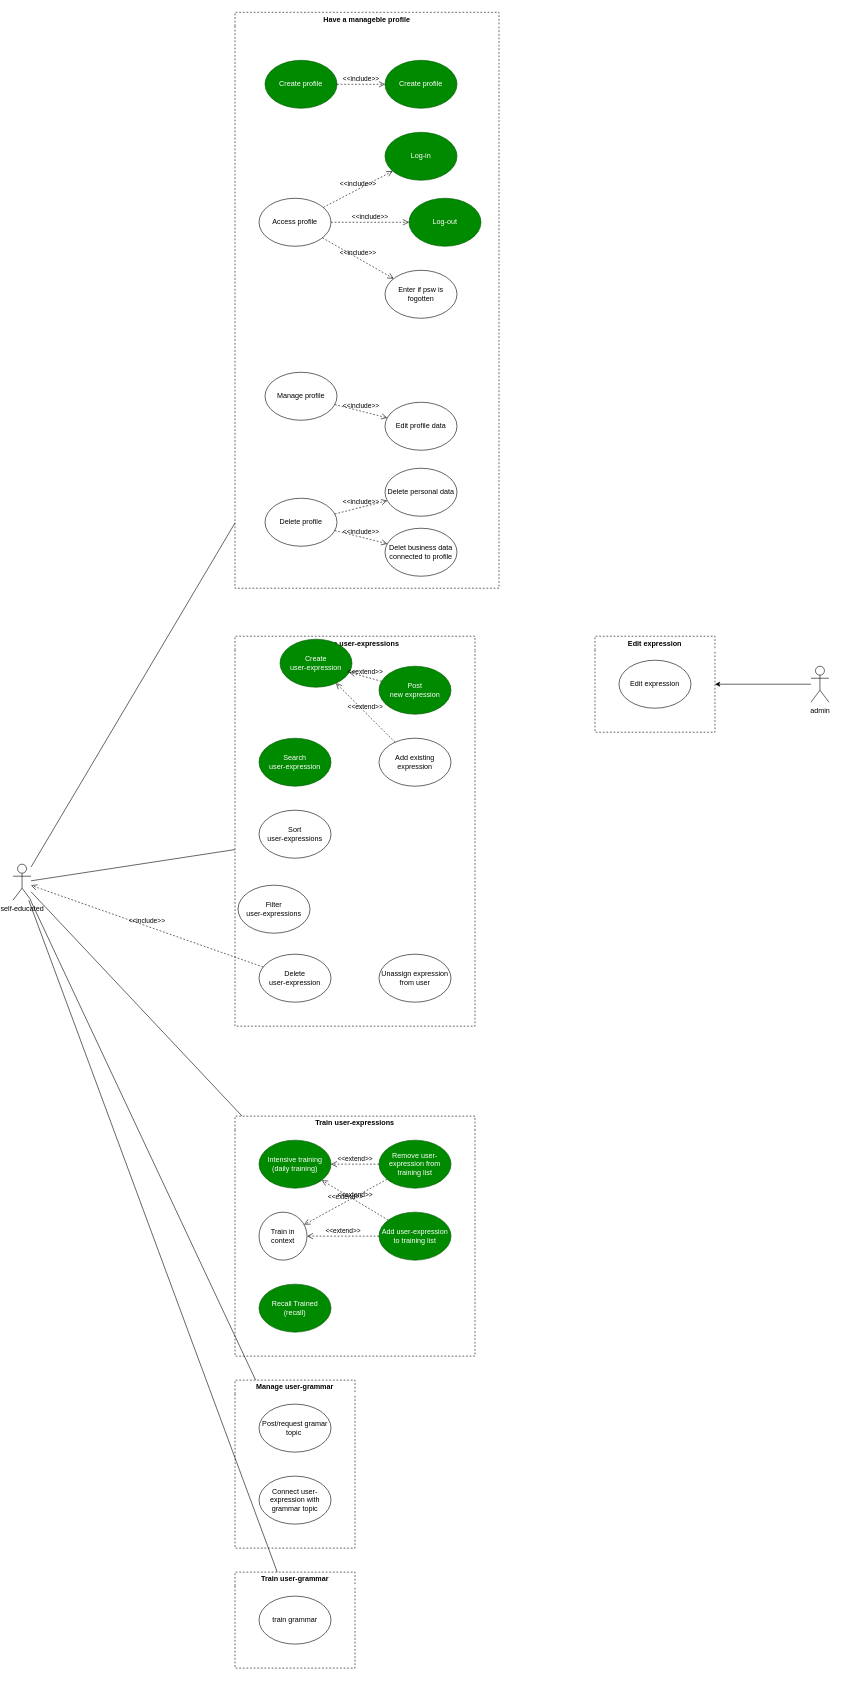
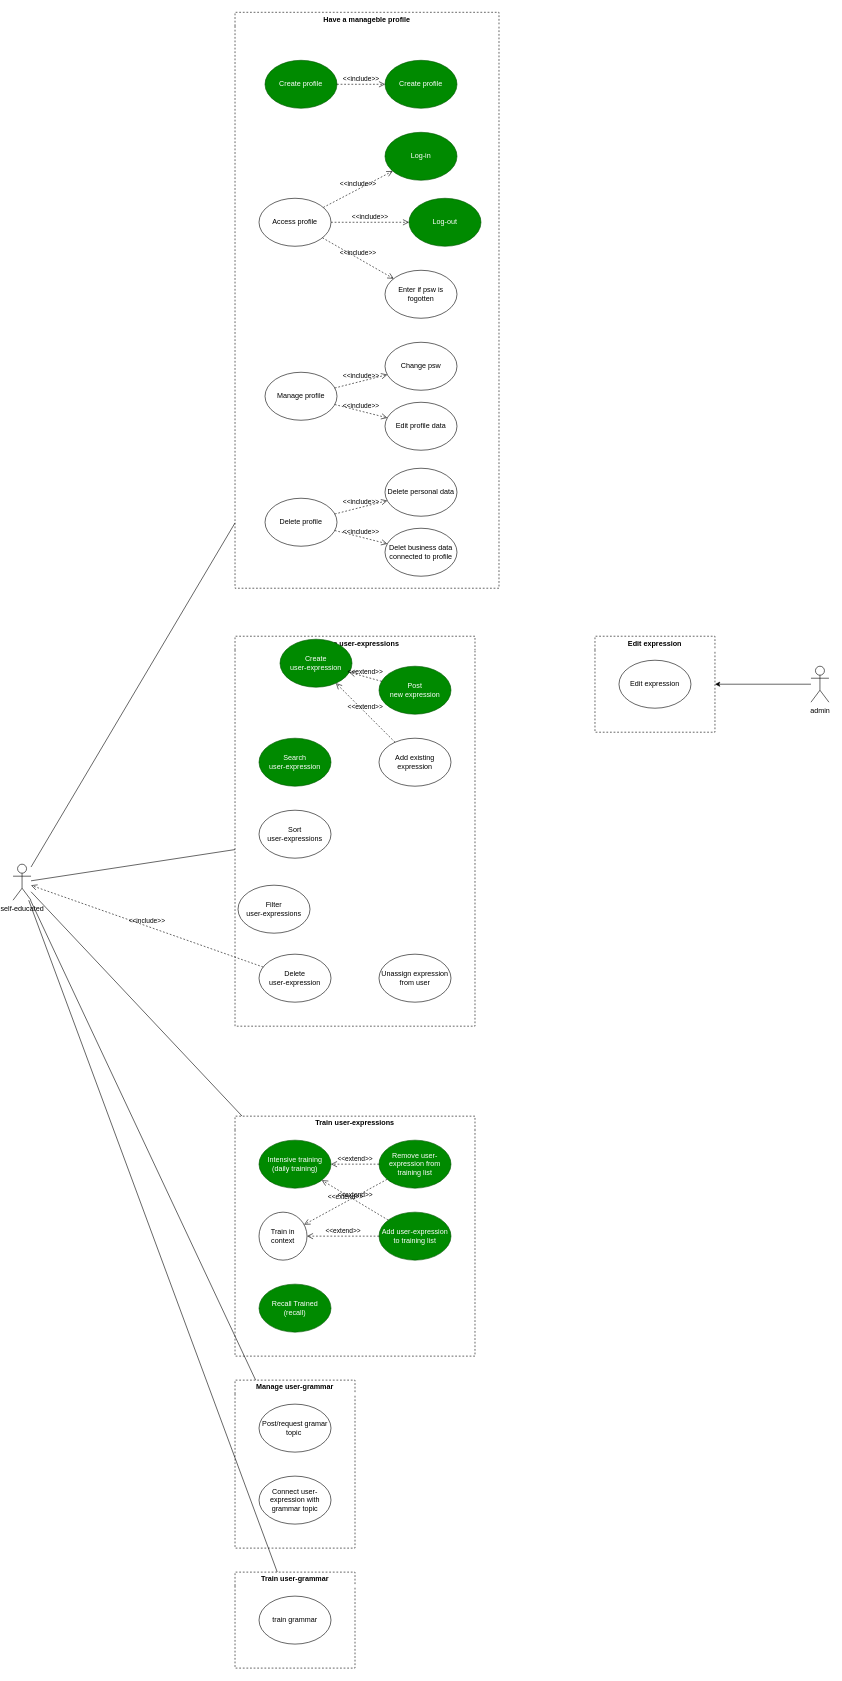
none -> (421, 366)
none -> (360, 382)
